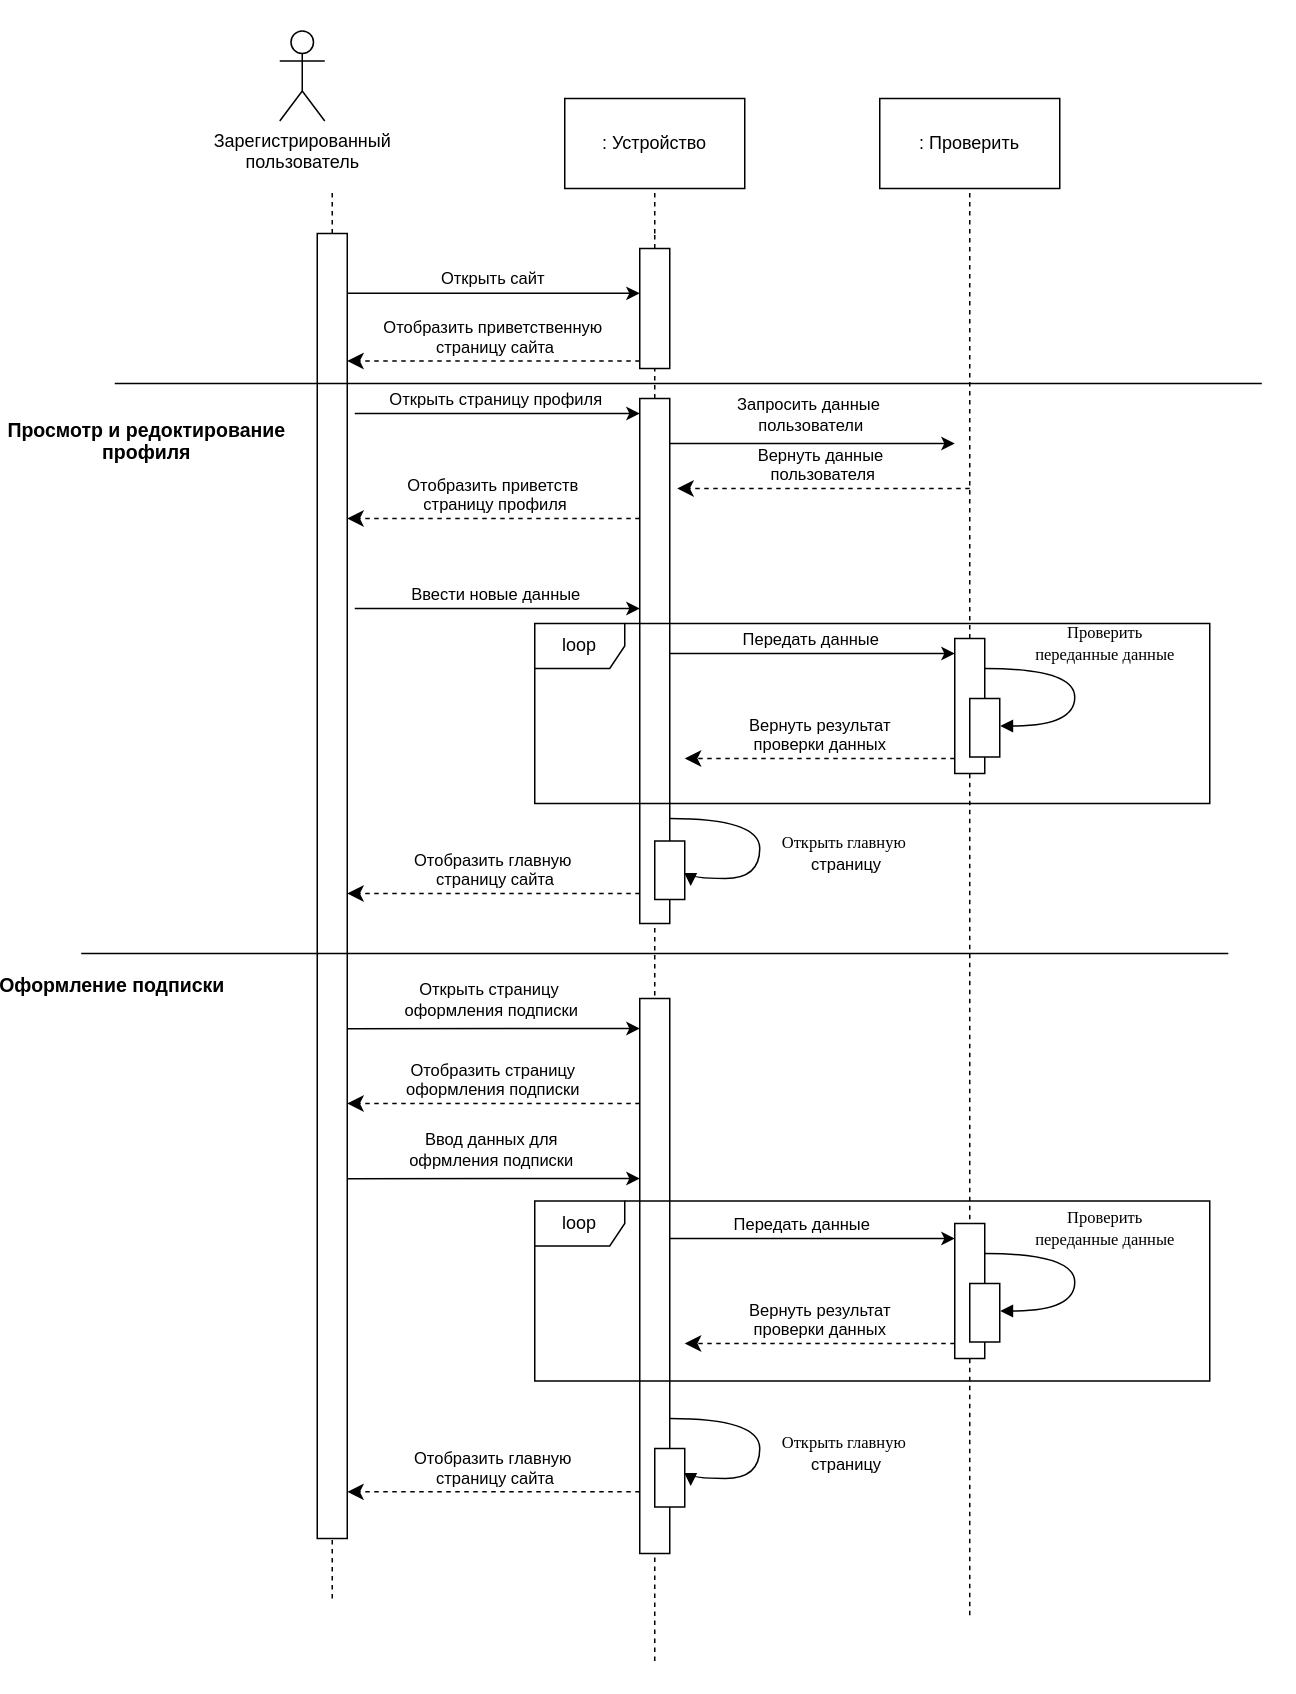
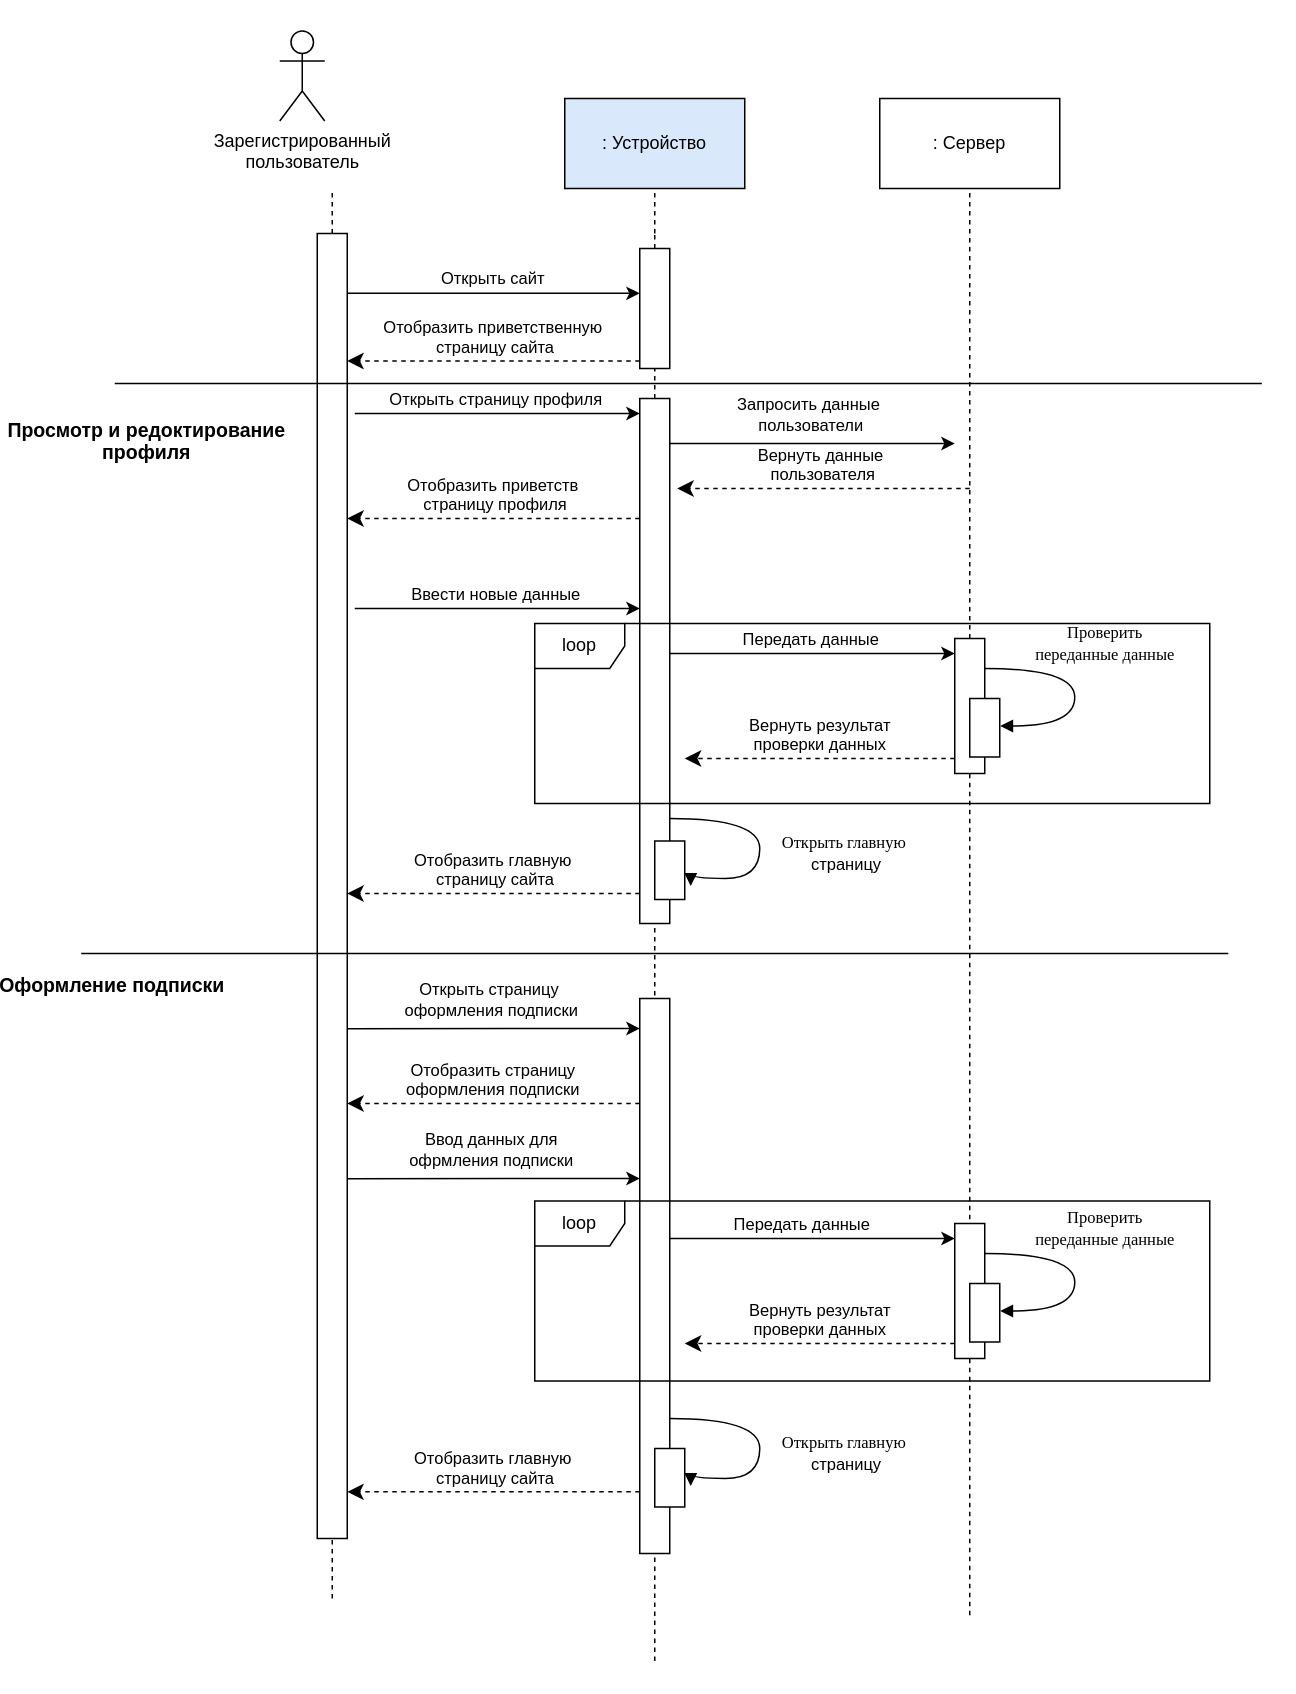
(655, 143) -> (655, 143)
(970, 143) -> (970, 143)
